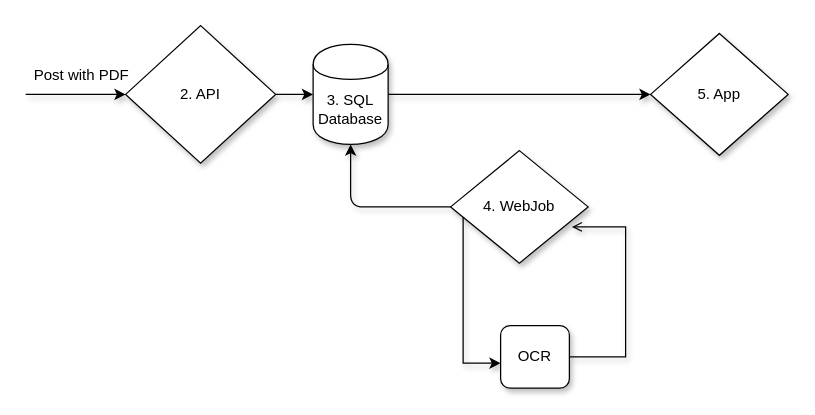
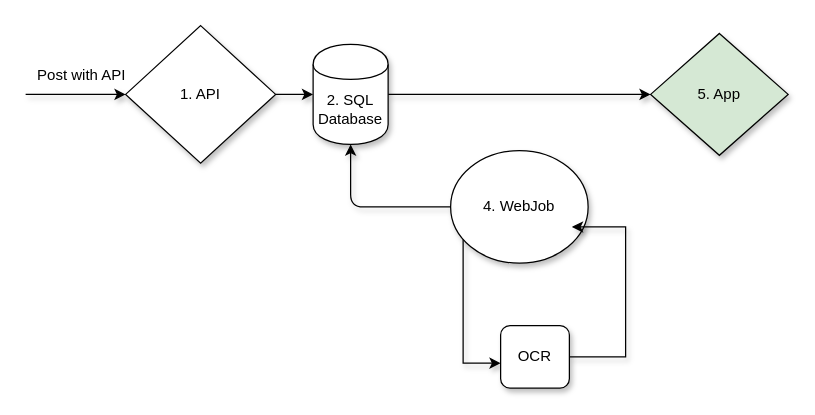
(82, 76) -> (82, 76)
(201, 94) -> (201, 94)
(719, 94) -> (719, 94)
(351, 109) -> (351, 109)
(519, 207) -> (519, 207)
(581, 227) -> (583, 227)
